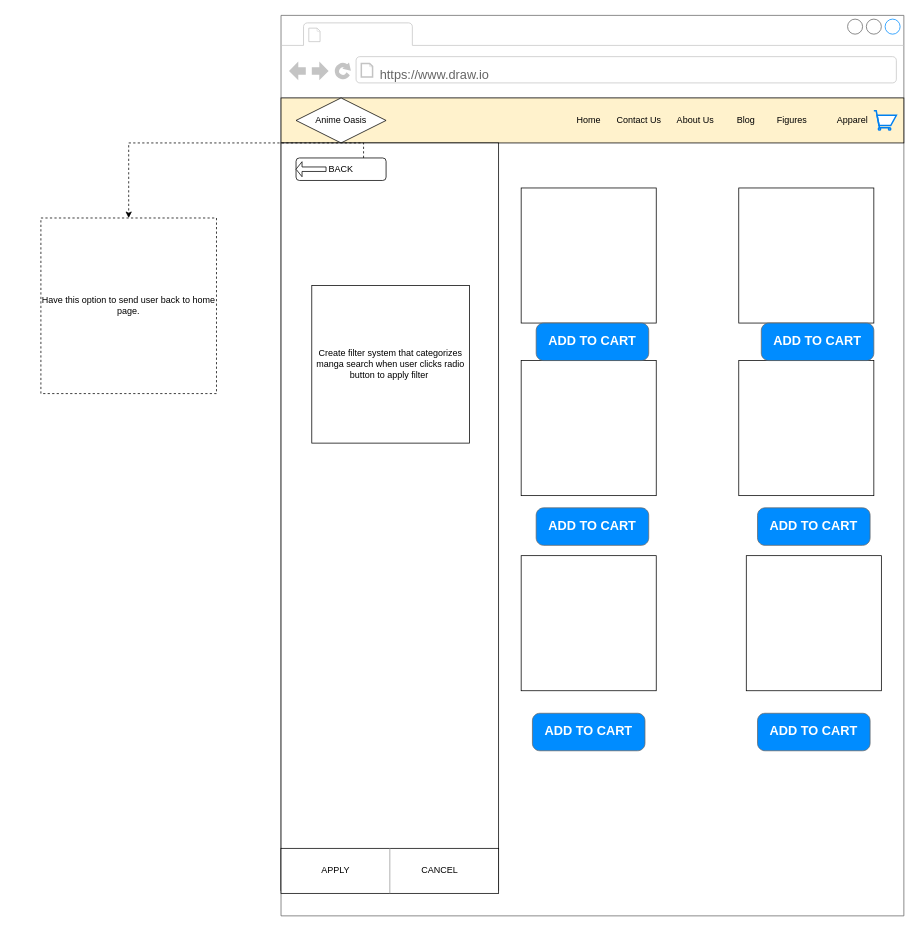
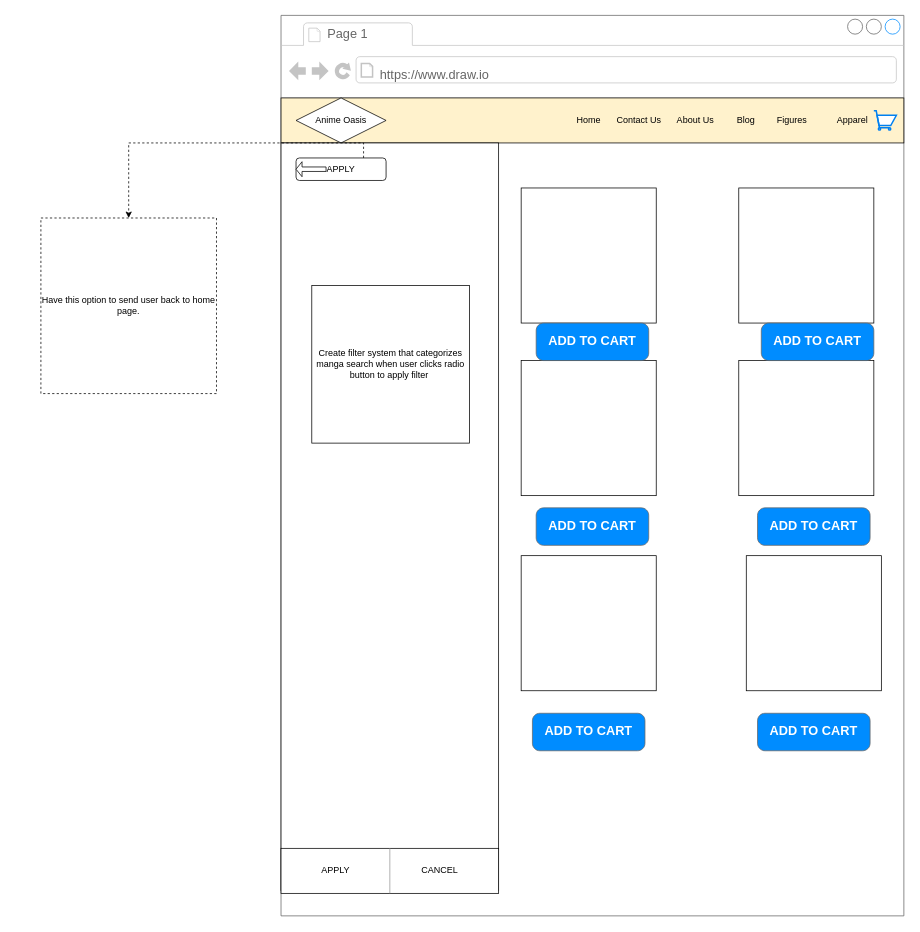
none -> (367, 34)
(341, 169) -> (341, 169)
